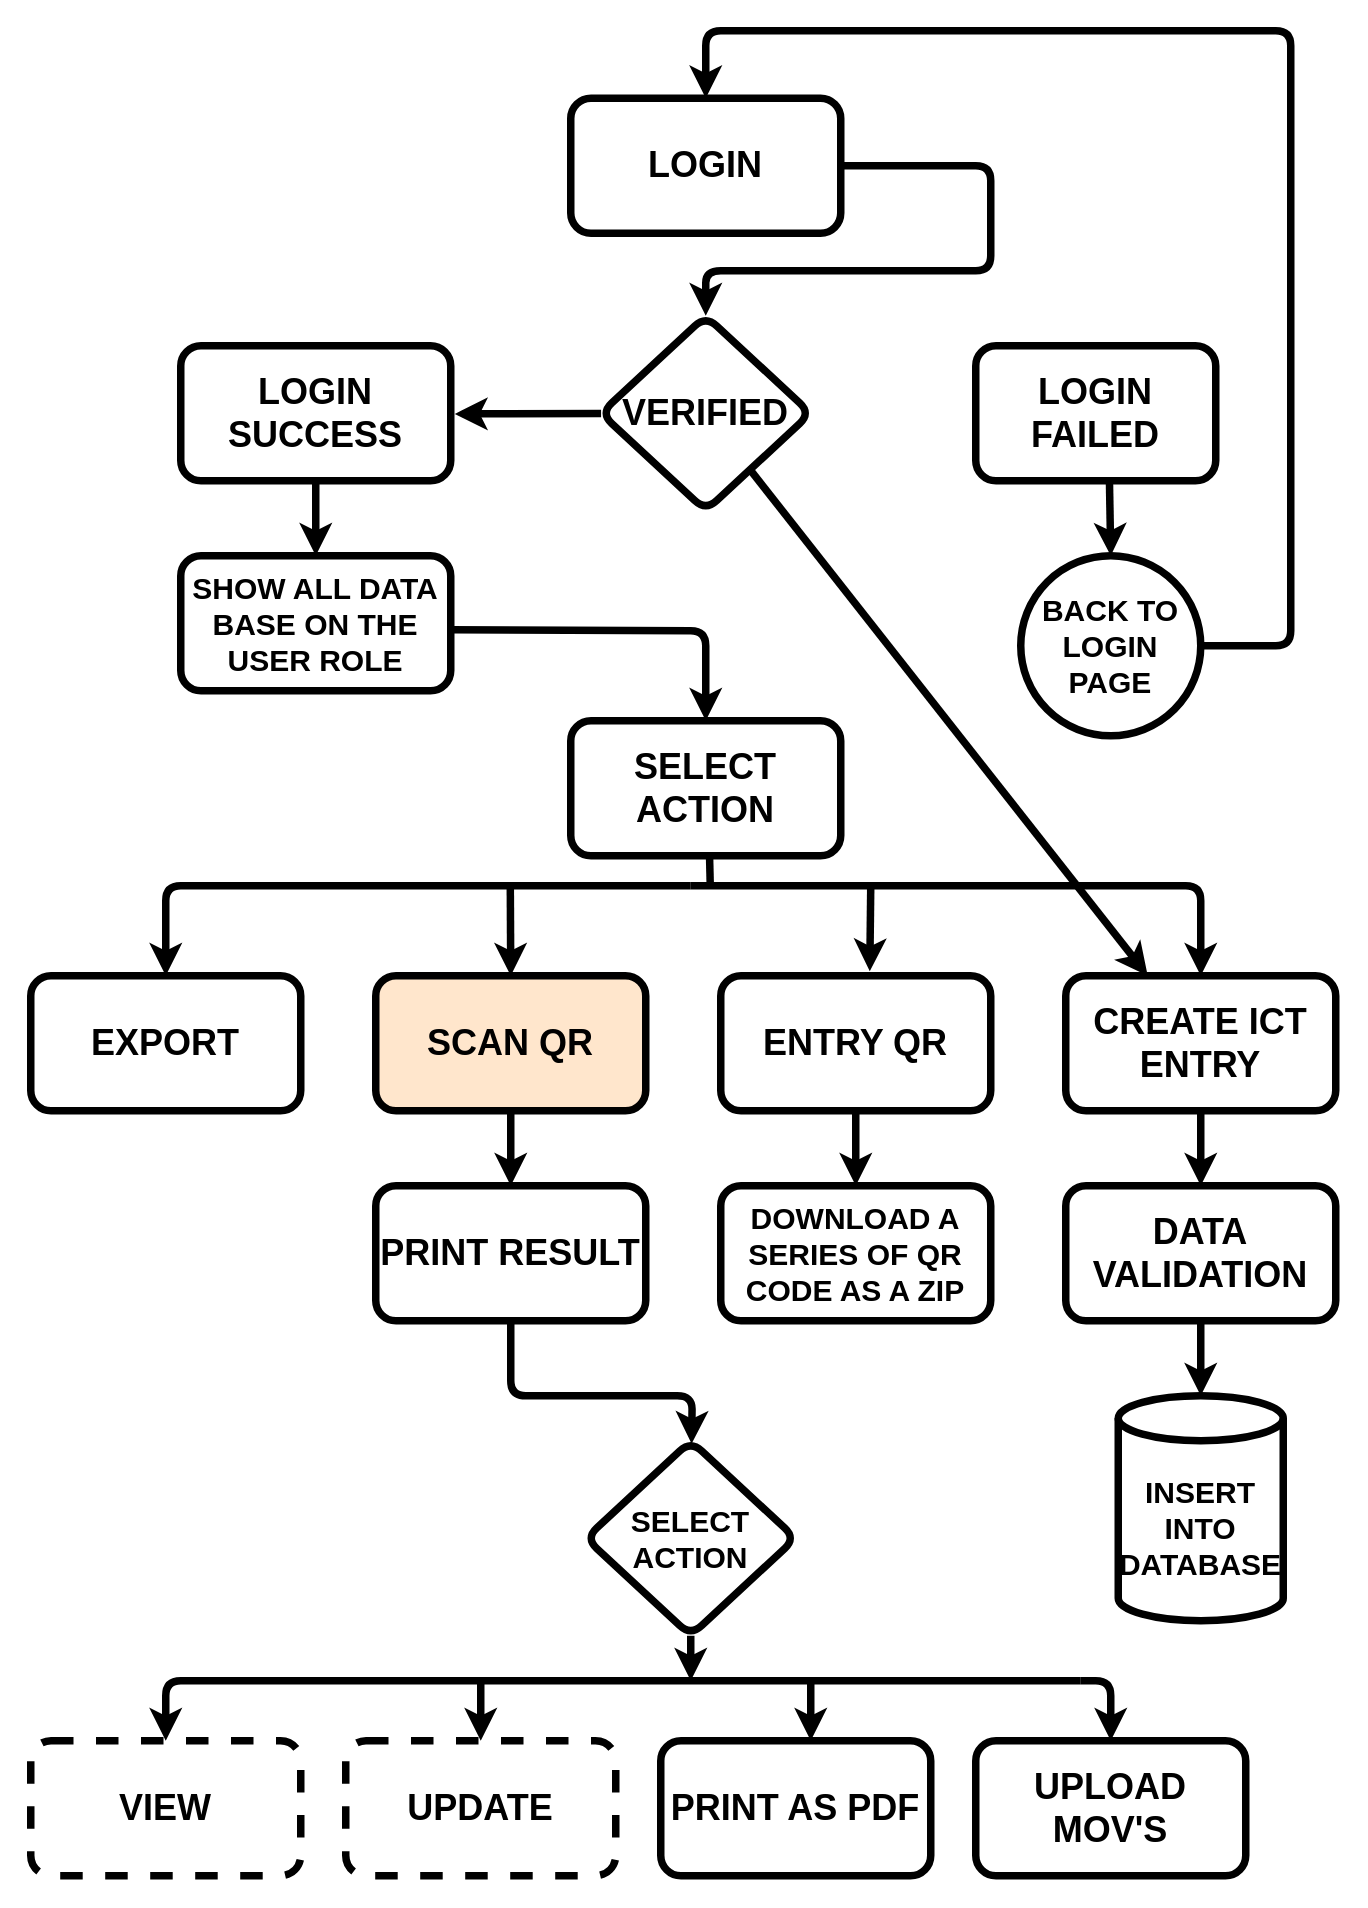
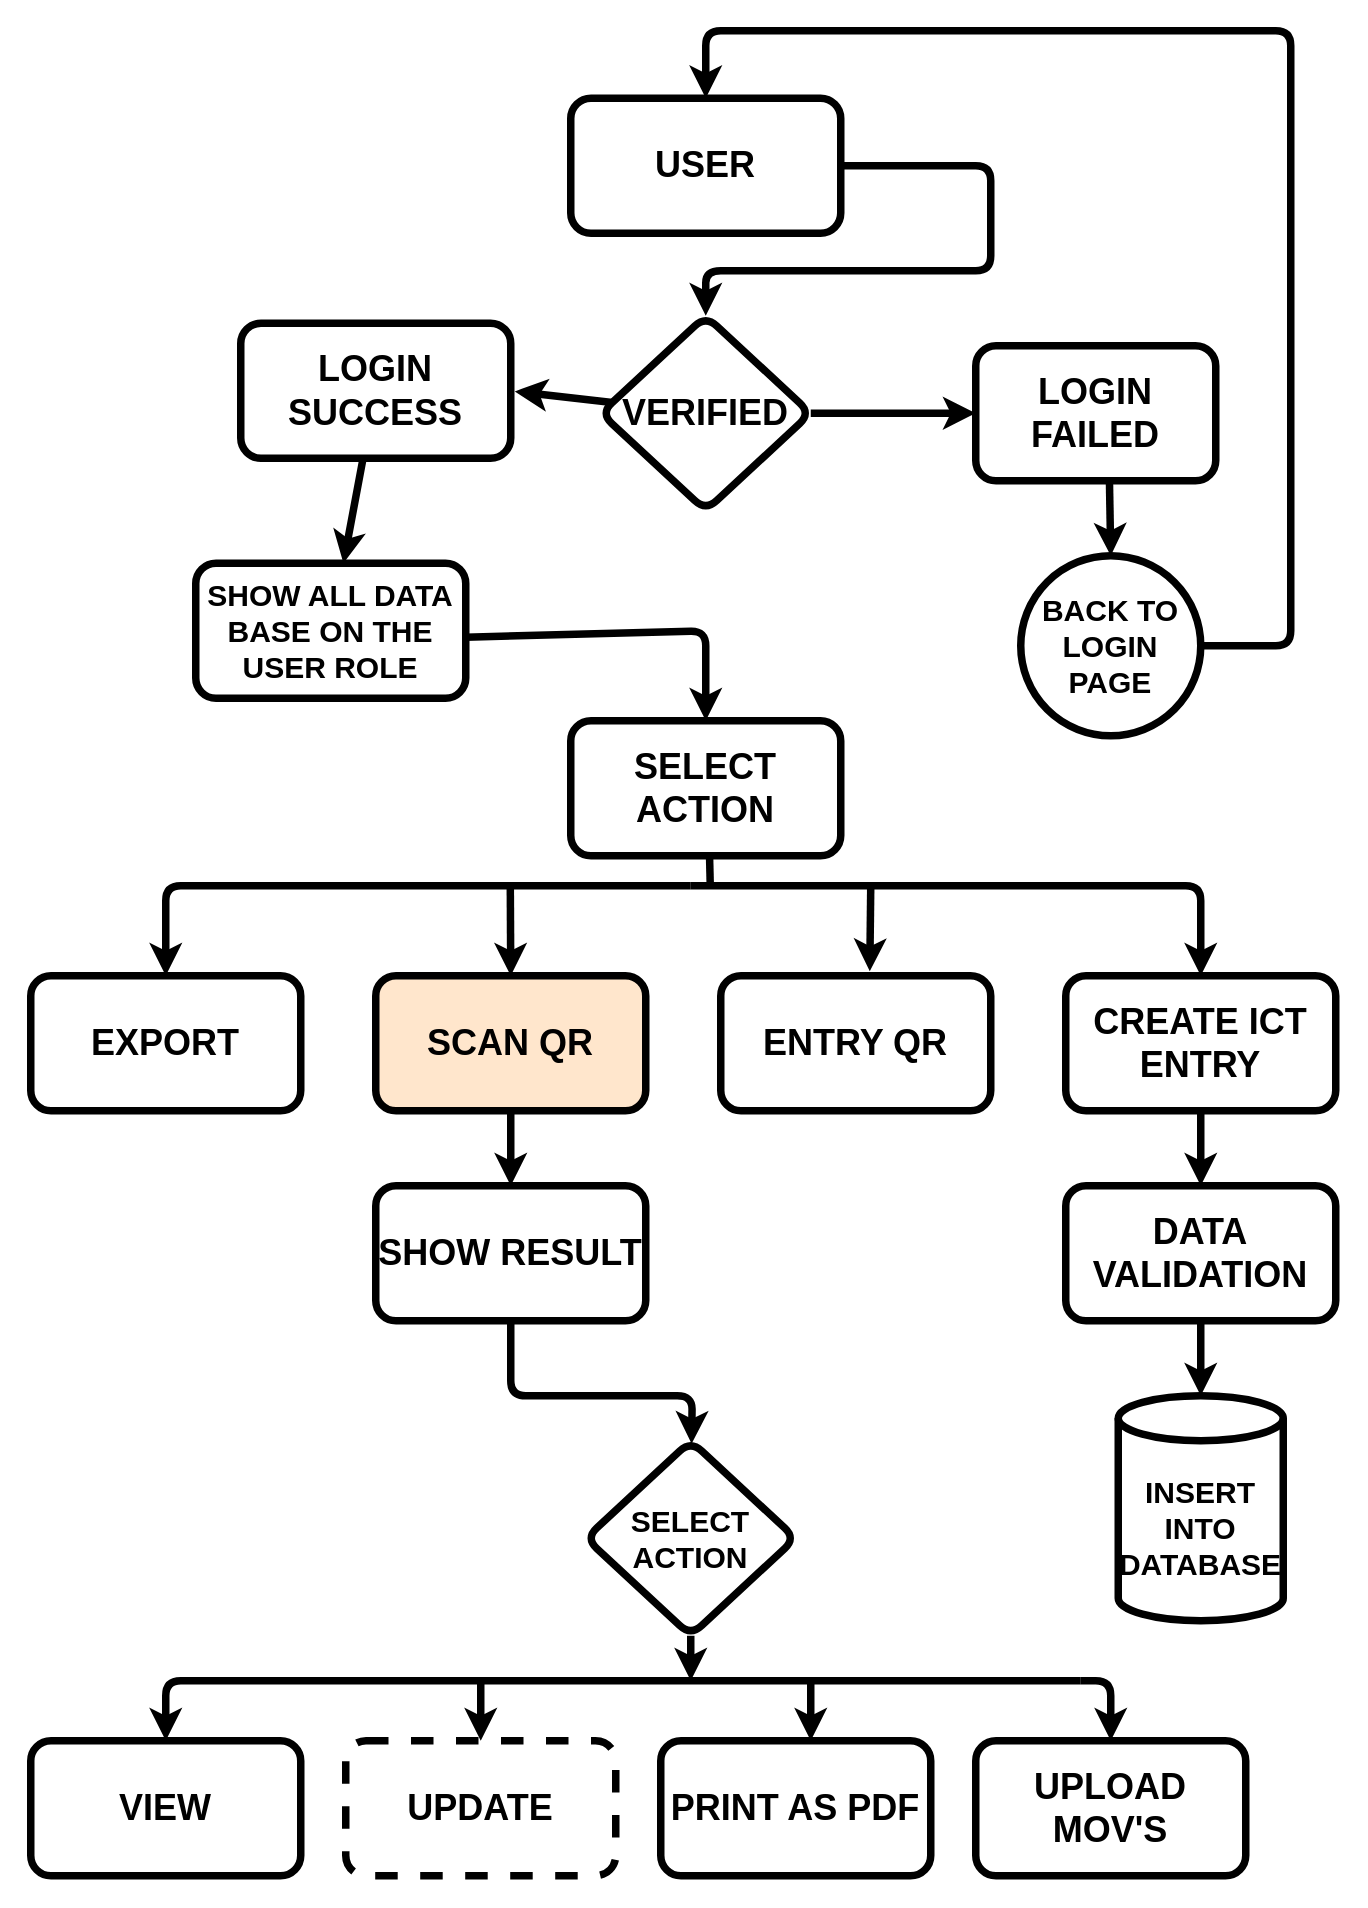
(706, 166) -> (706, 166)
(316, 413) -> (376, 391)
(316, 623) -> (331, 631)
(942, 715) -> (883, 413)
(856, 1139) -> none
(511, 1253) -> (511, 1253)
(856, 1253) -> none
(166, 1808) -> (166, 1808)
